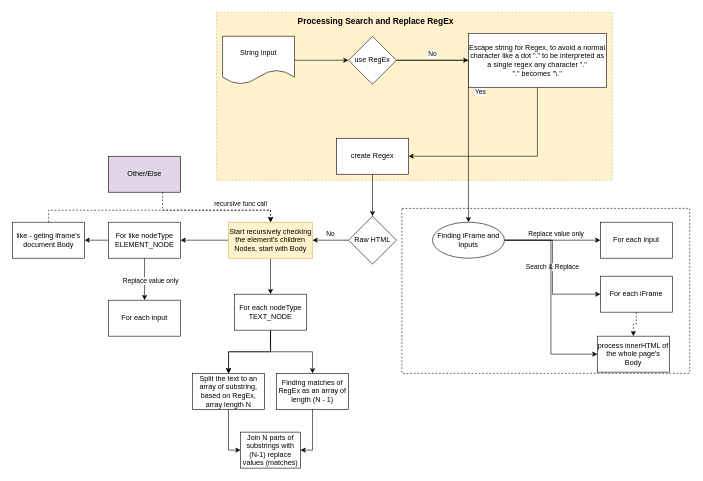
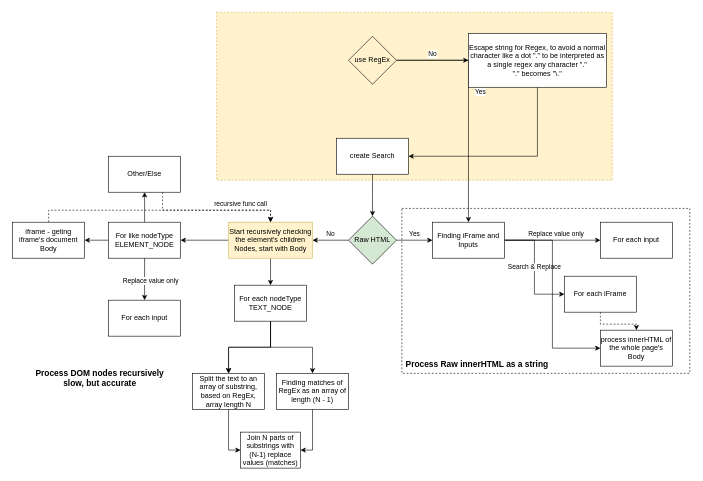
(375, 21) -> none
(258, 60) -> none
(295, 60) -> none
(372, 60) -> (372, 60)
(372, 156) -> (372, 156)
(144, 174) -> (144, 174)
none -> (144, 208)
(48, 240) -> (48, 240)
(372, 240) -> (372, 240)
none -> (426, 240)
(468, 240) -> (468, 240)
(636, 294) -> (600, 294)
(270, 312) -> (270, 303)
(633, 354) -> (636, 348)
none -> (477, 365)
none -> (99, 378)
